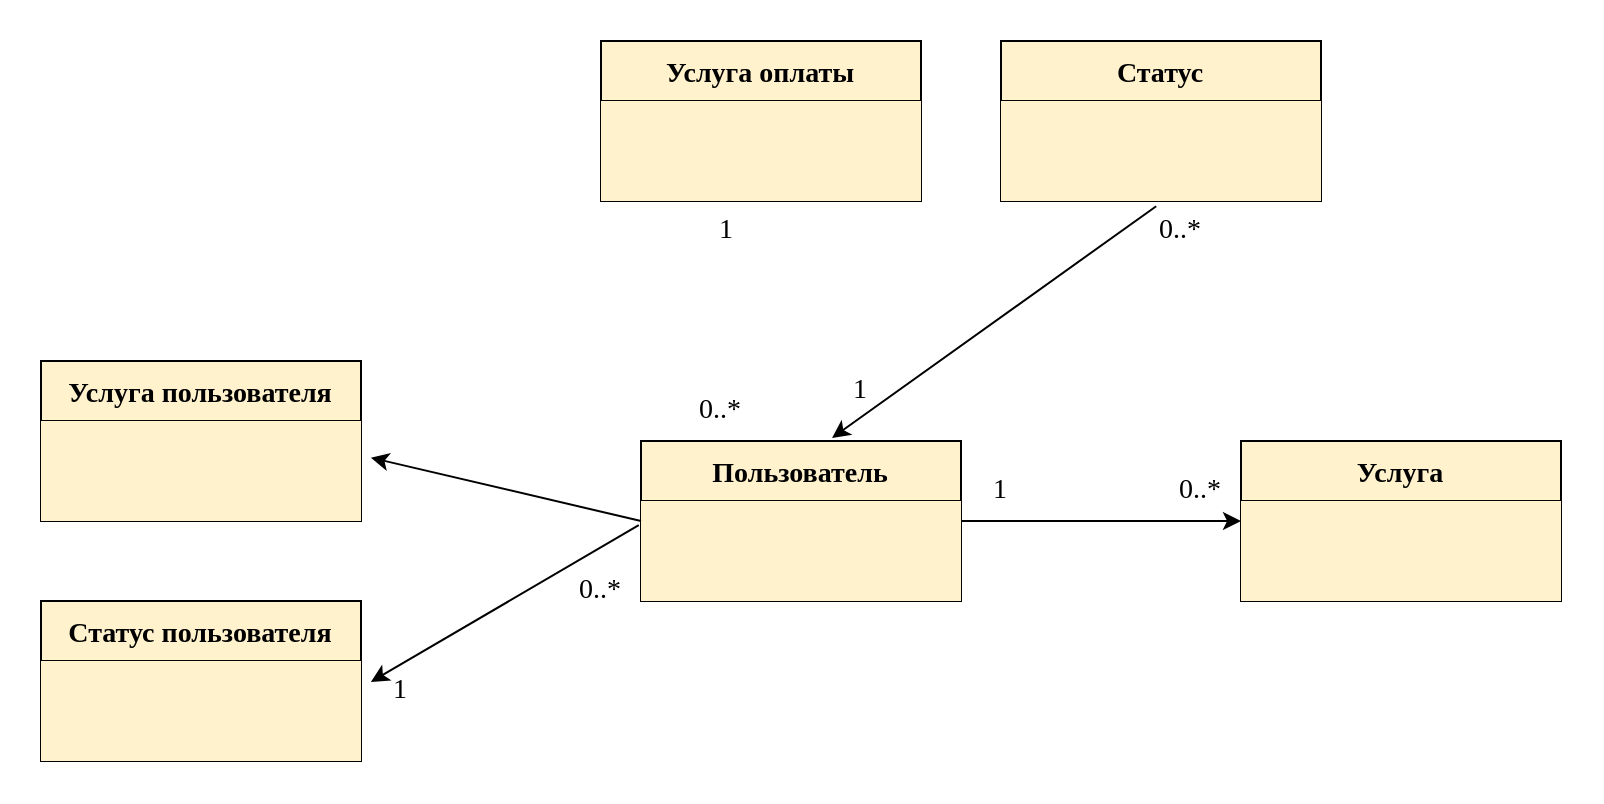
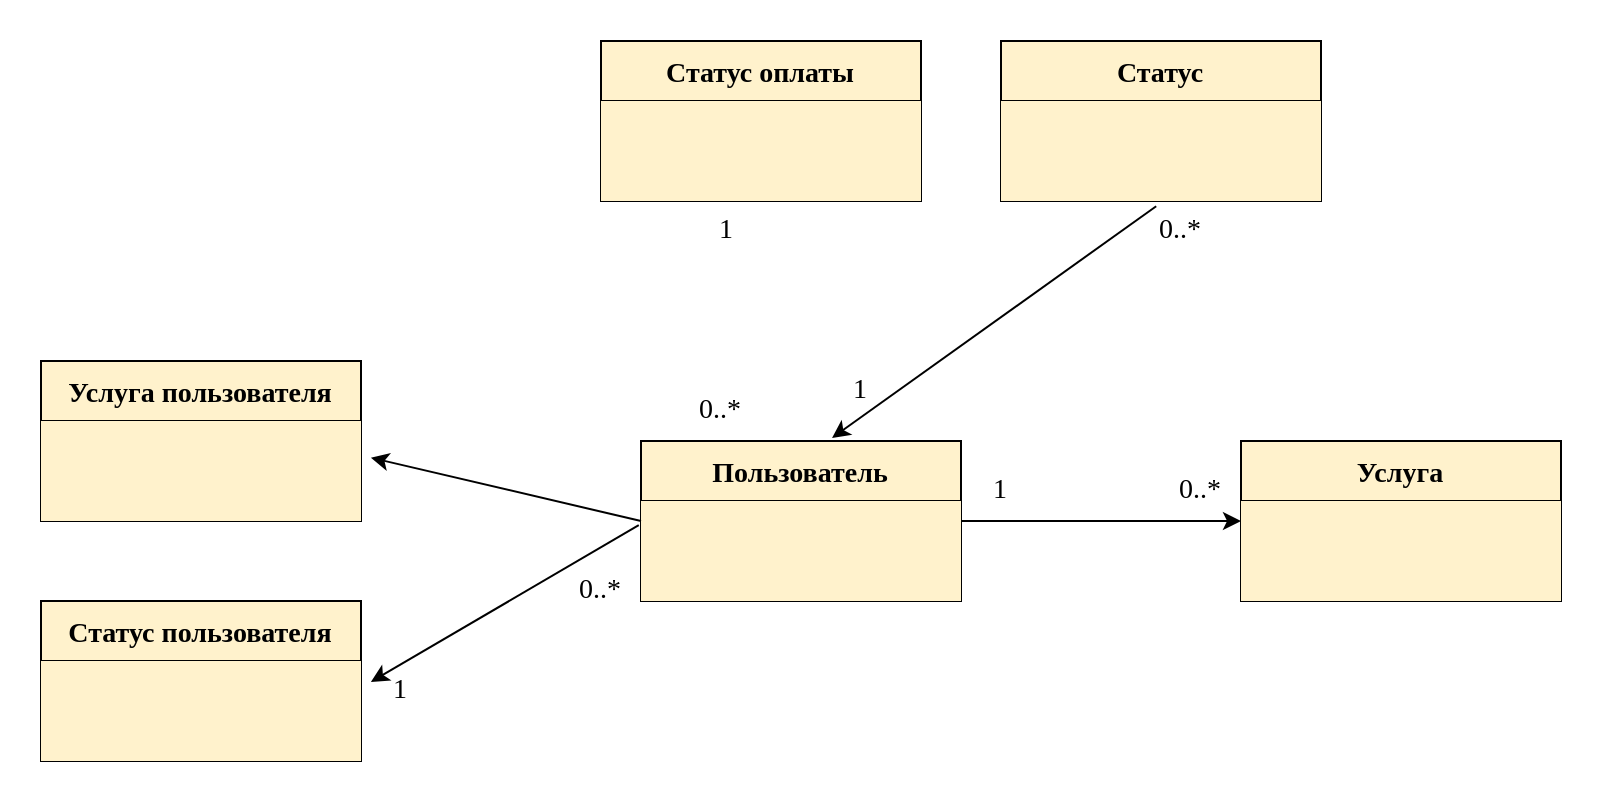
(760, 73) -> (760, 73)
